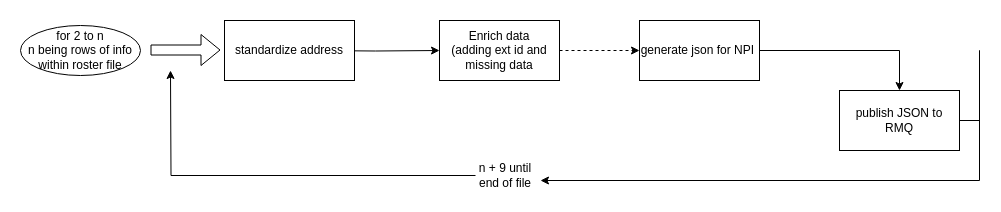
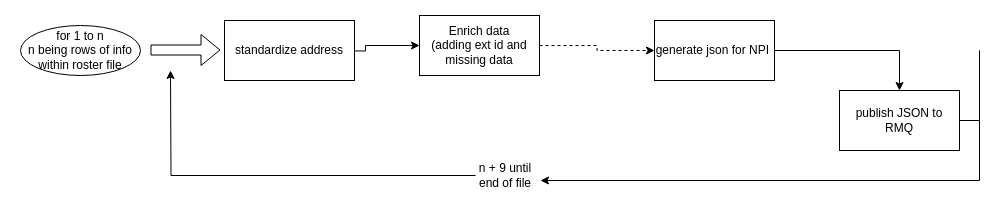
(81, 51) -> (81, 51)
(500, 51) -> (480, 46)
(700, 51) -> (715, 51)
